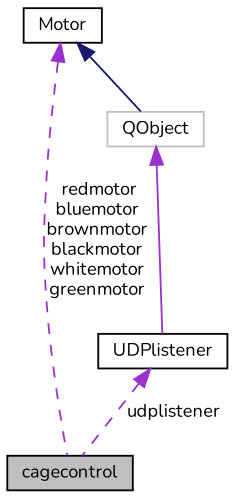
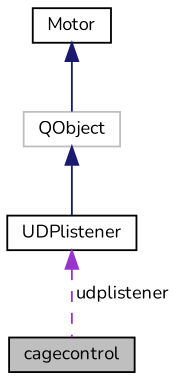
(160, 250) -> (72, 190)
(44, 259) -> none
